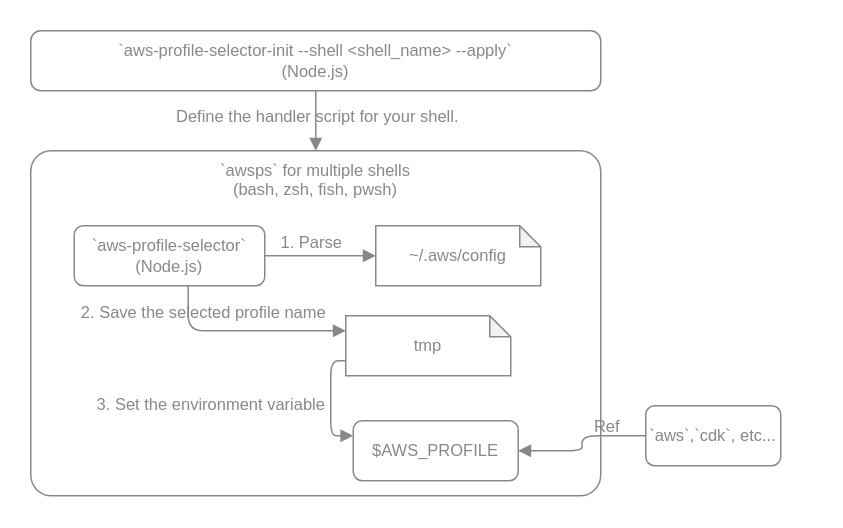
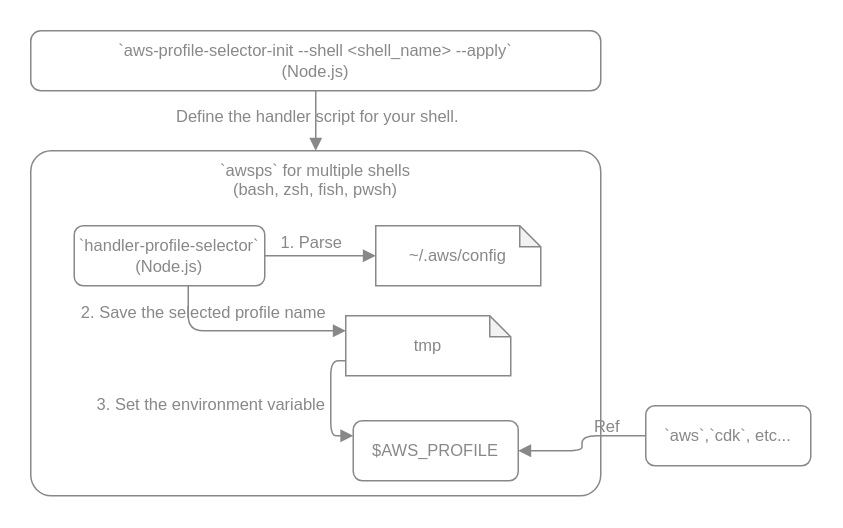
(170, 256) -> (170, 256)
(713, 436) -> (728, 436)
